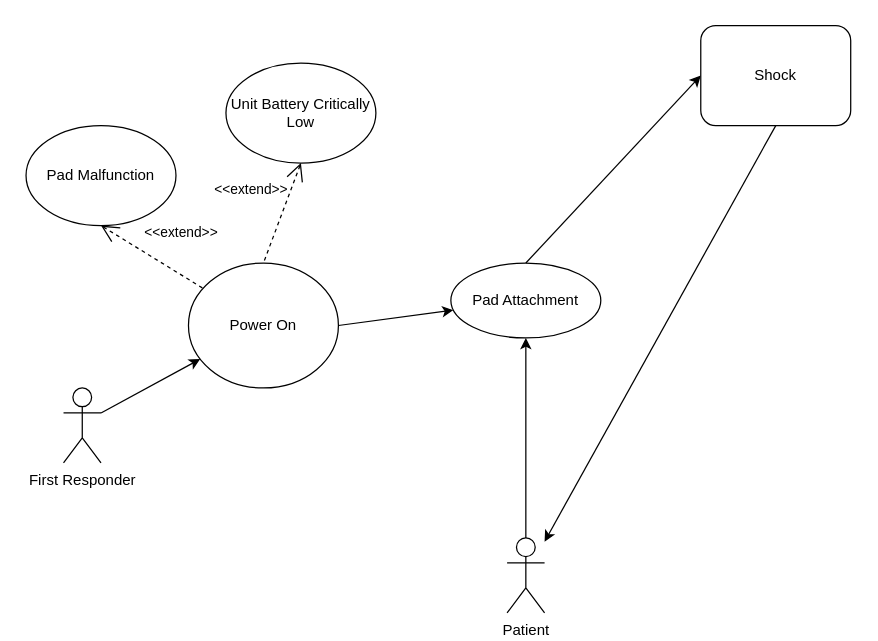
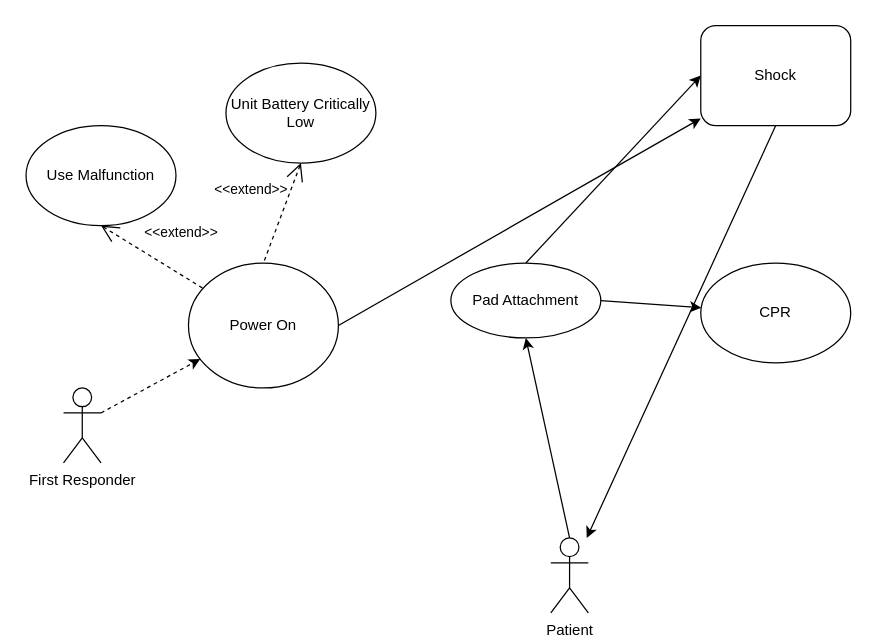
(101, 176) -> (101, 176)
none -> (645, 304)
none -> (776, 313)
(392, 318) -> (472, 249)
(148, 388) -> (148, 388)
(526, 576) -> (569, 576)
